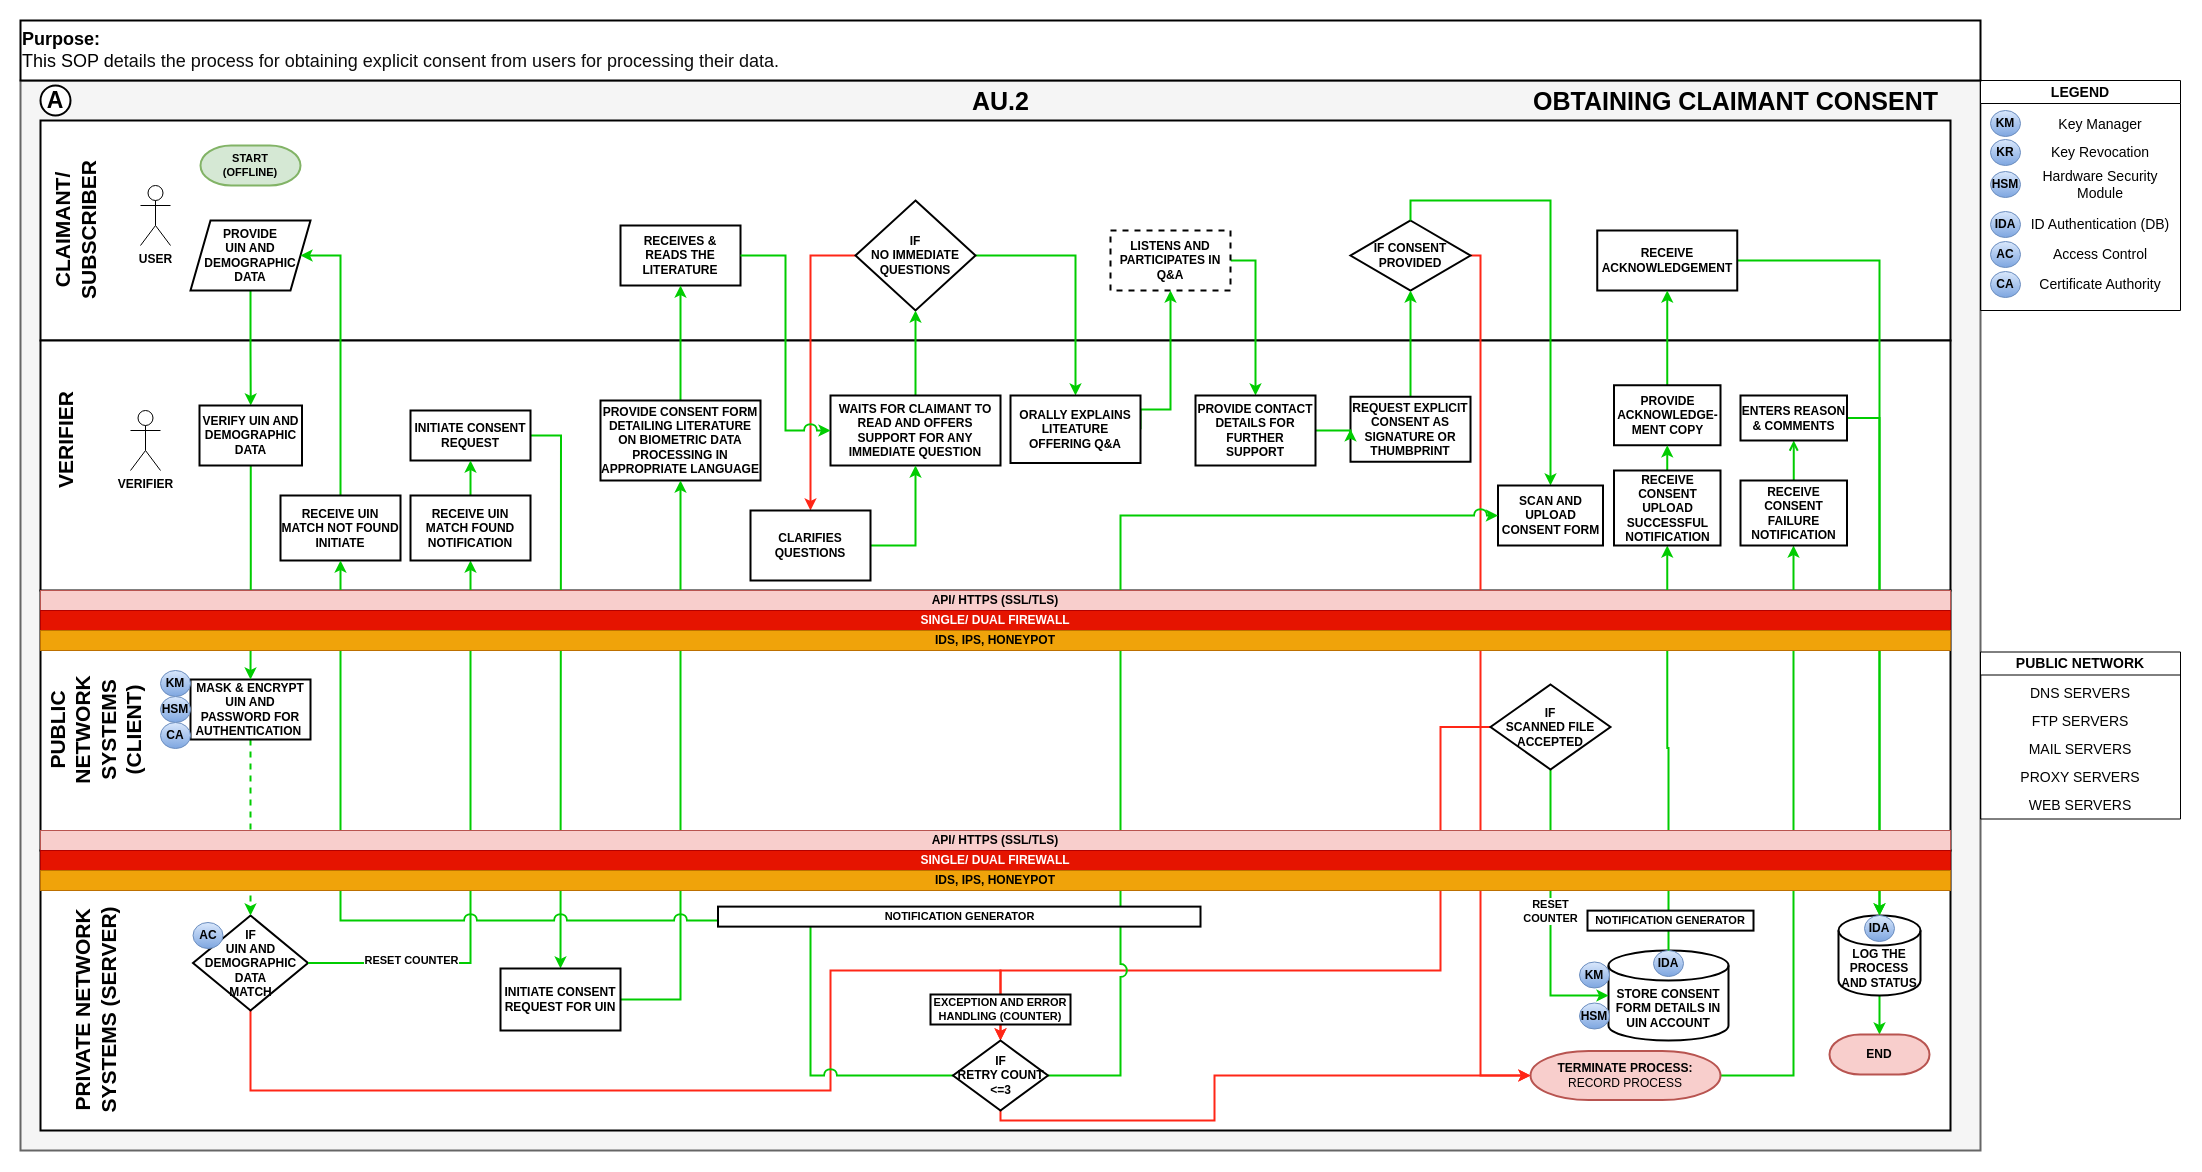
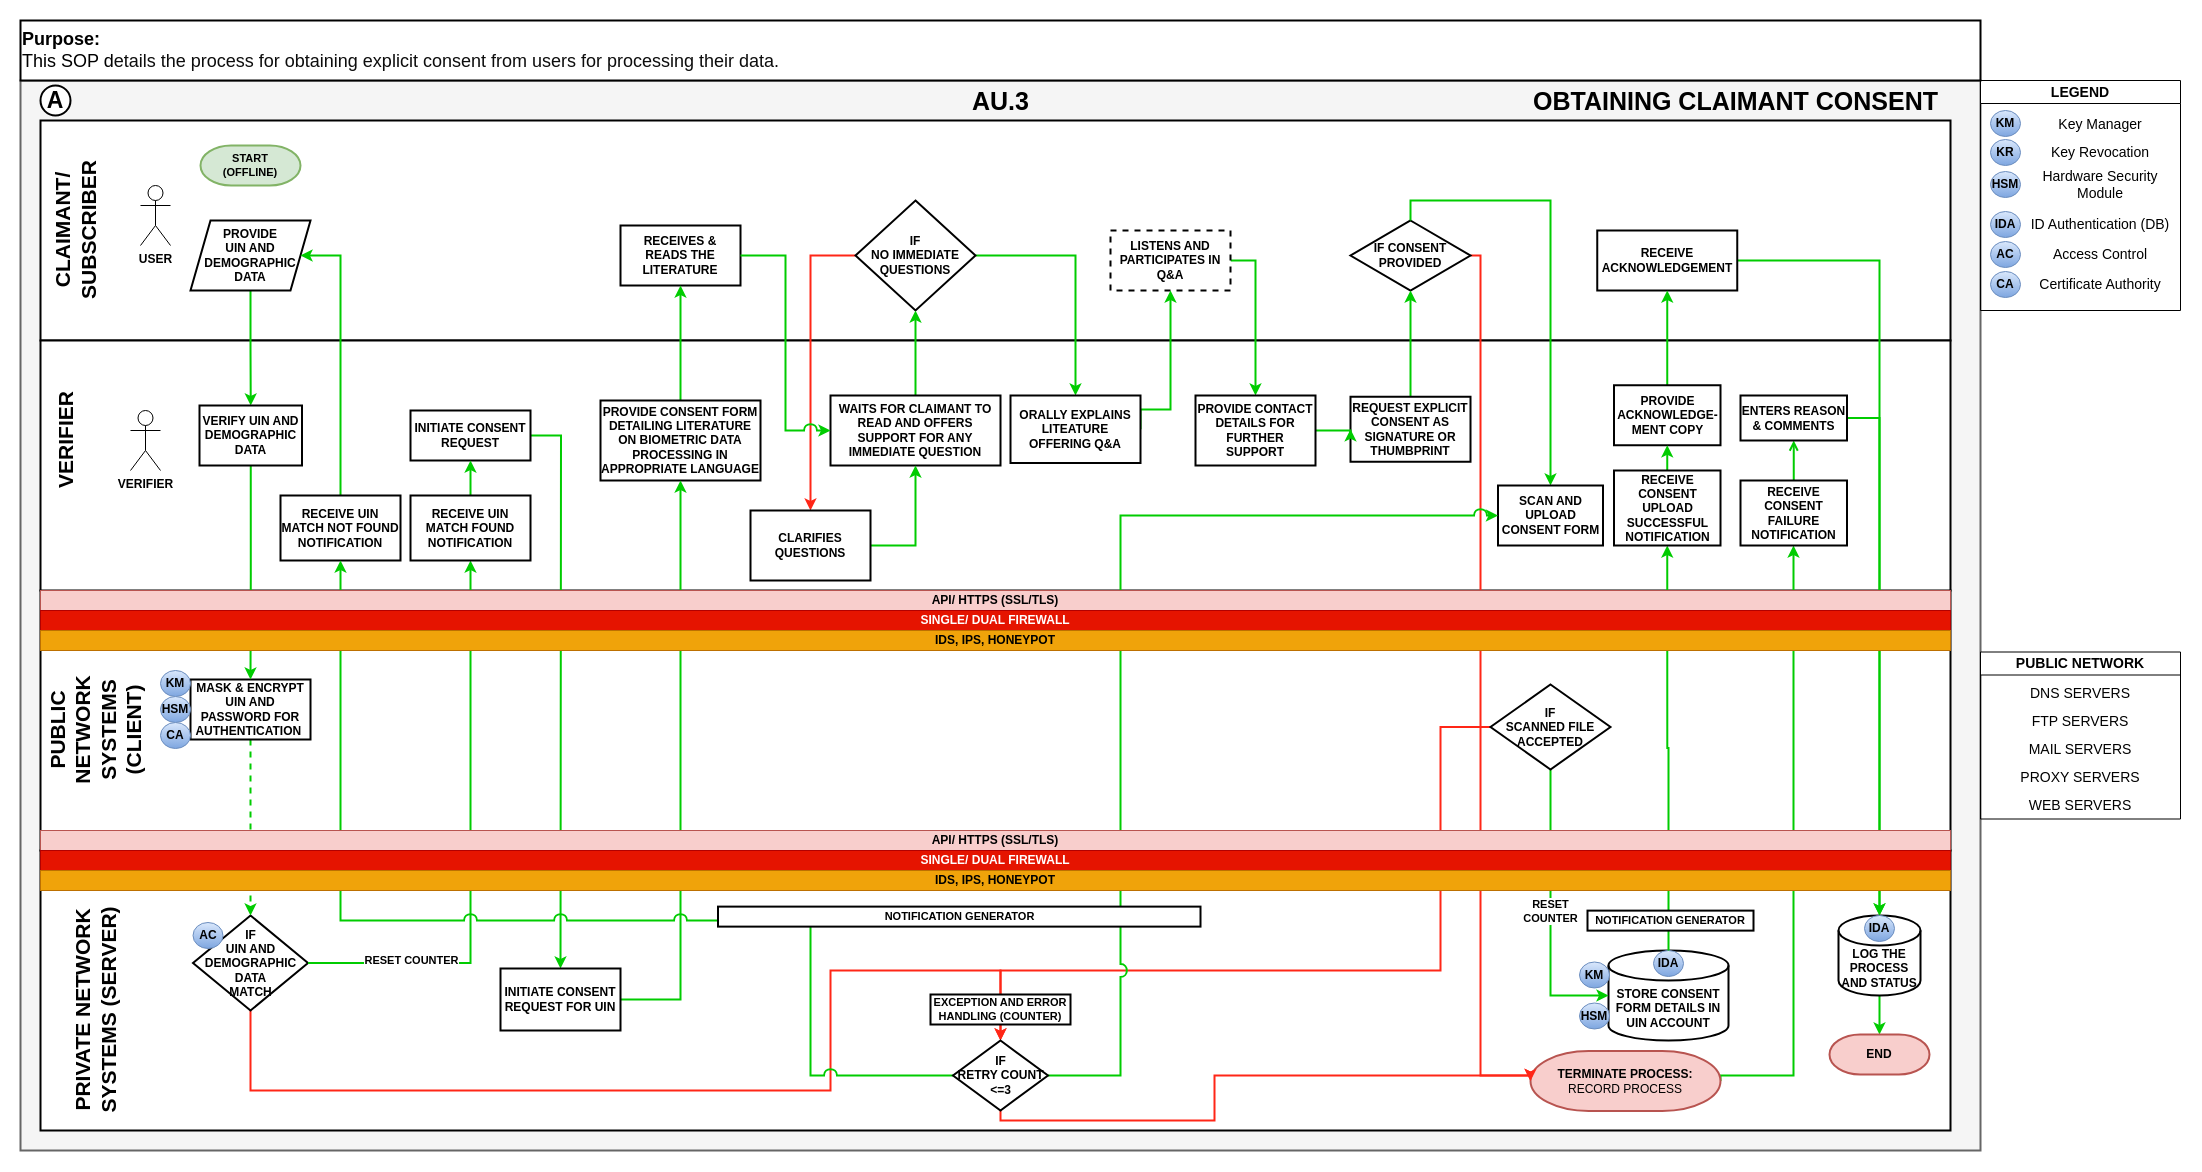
(1001, 101) -> (1001, 101)
(341, 529) -> (341, 529)
(1626, 1076) -> (1626, 1081)
